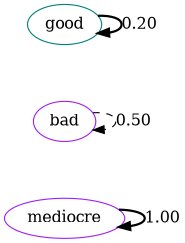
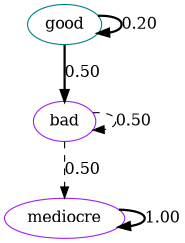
none -> (65, 67)
none -> (65, 164)
